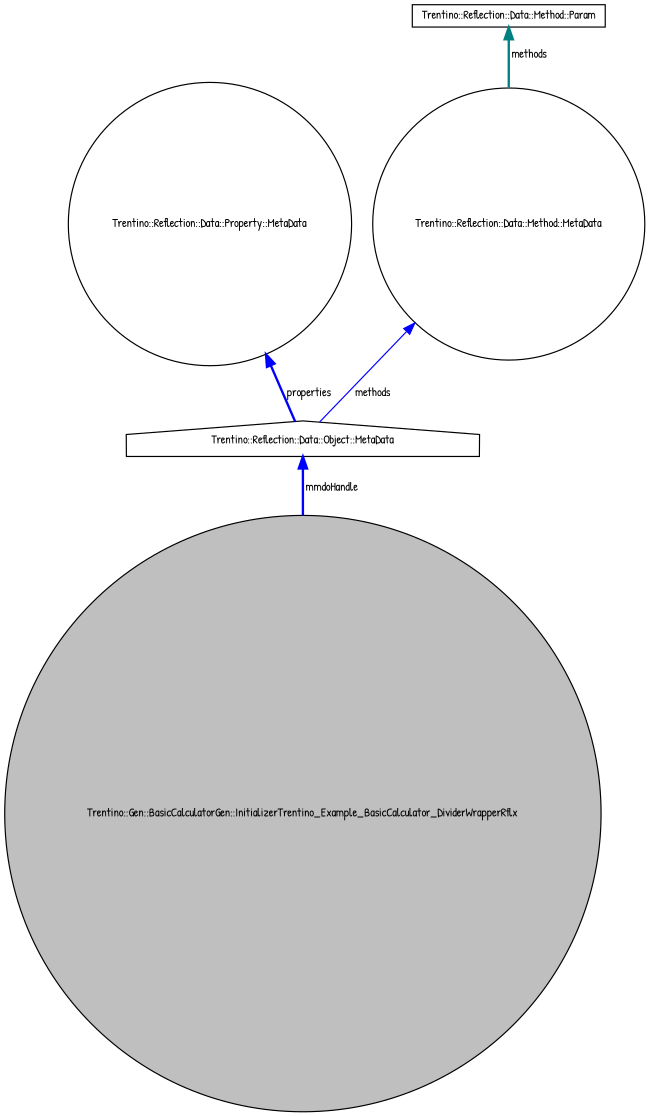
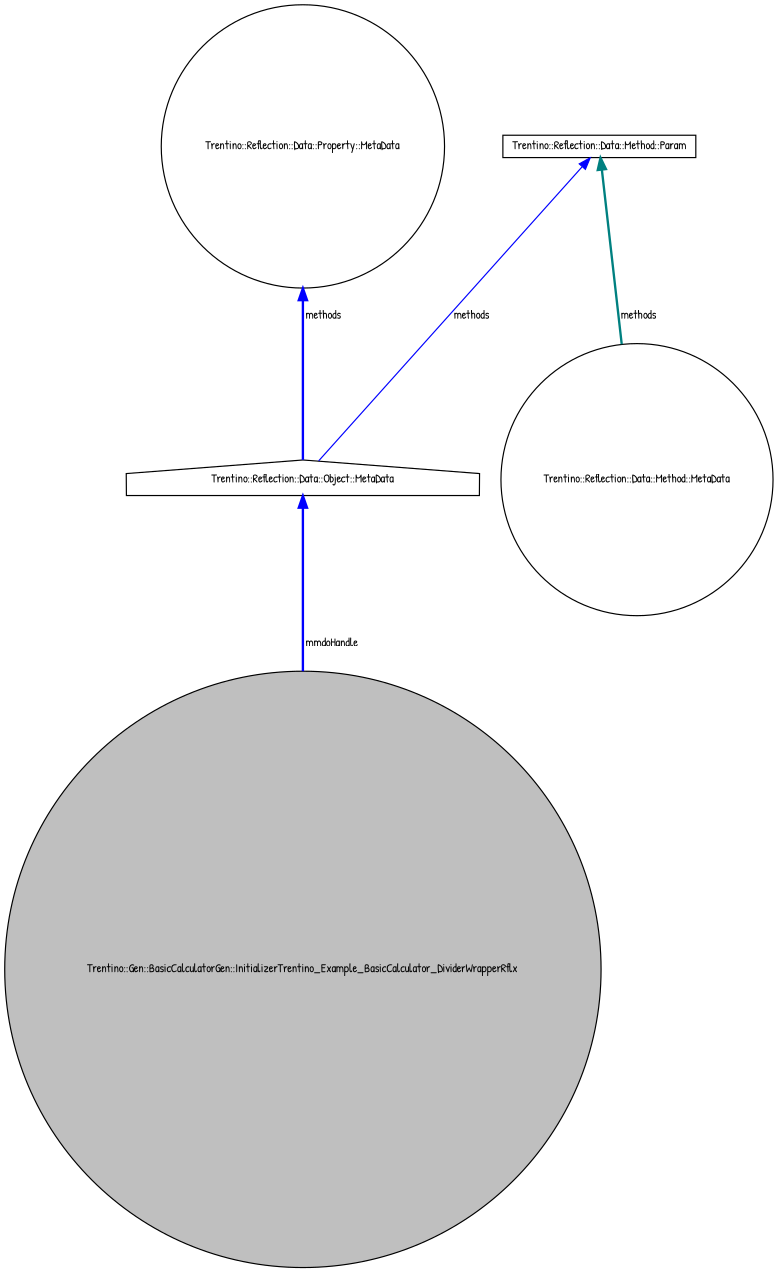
(363, 377) -> (450, 314)
(308, 393) -> (322, 316)
